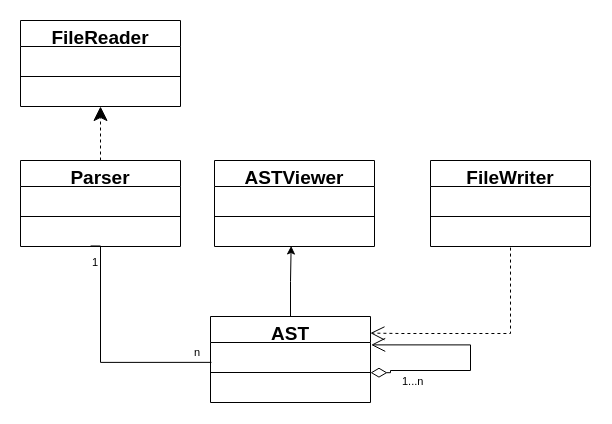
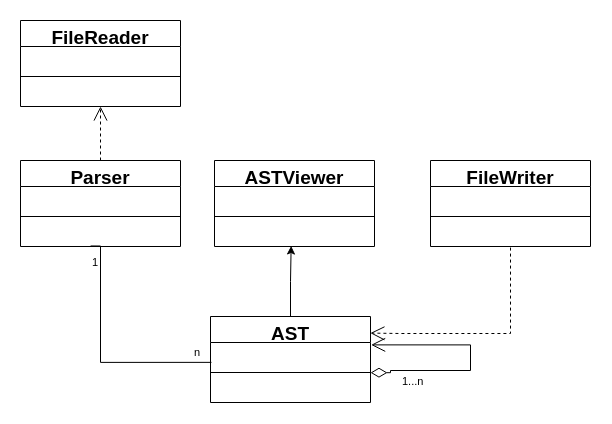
(101, 119) -> (101, 115)
